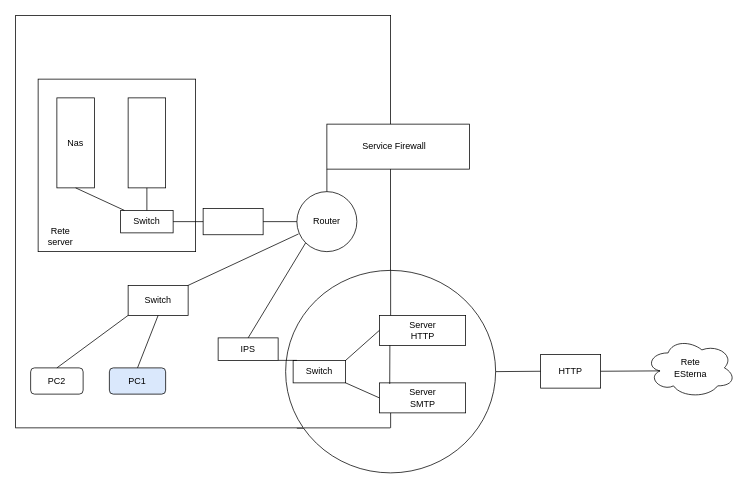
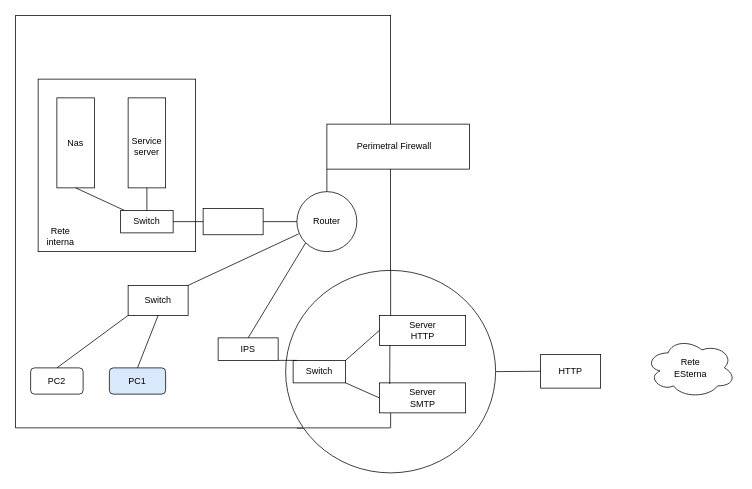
none -> (147, 147)
(394, 147) -> (394, 147)
(60, 237) -> (60, 237)
(629, 371) -> none
